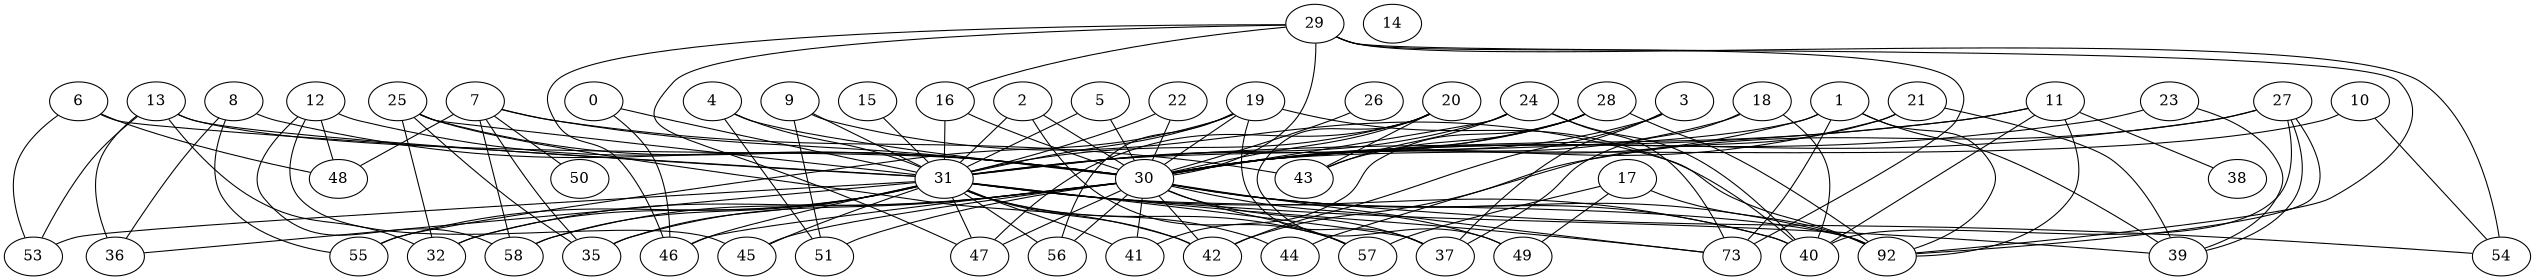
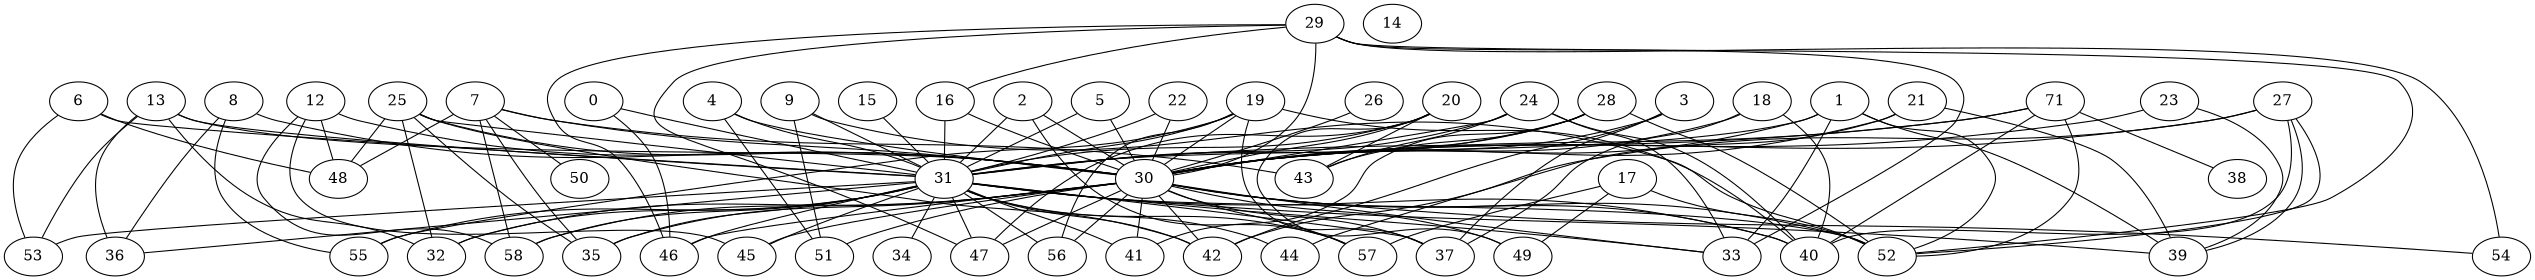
(2055, 101) -> (2055, 101)
(2360, 101) -> none
none -> (374, 133)
none -> (902, 257)
(1732, 257) -> (1732, 257)
(1887, 257) -> (1887, 257)
